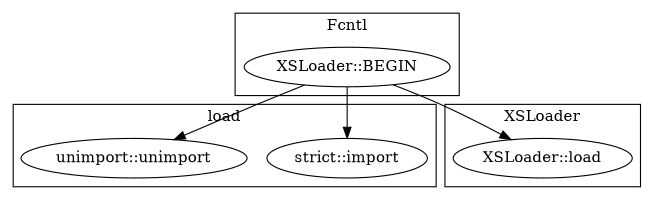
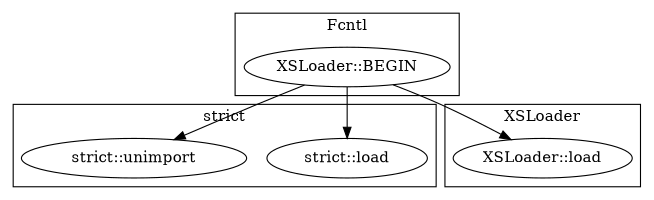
(225, 117) -> (225, 117)
(134, 158) -> (134, 158)
(347, 158) -> (347, 158)
